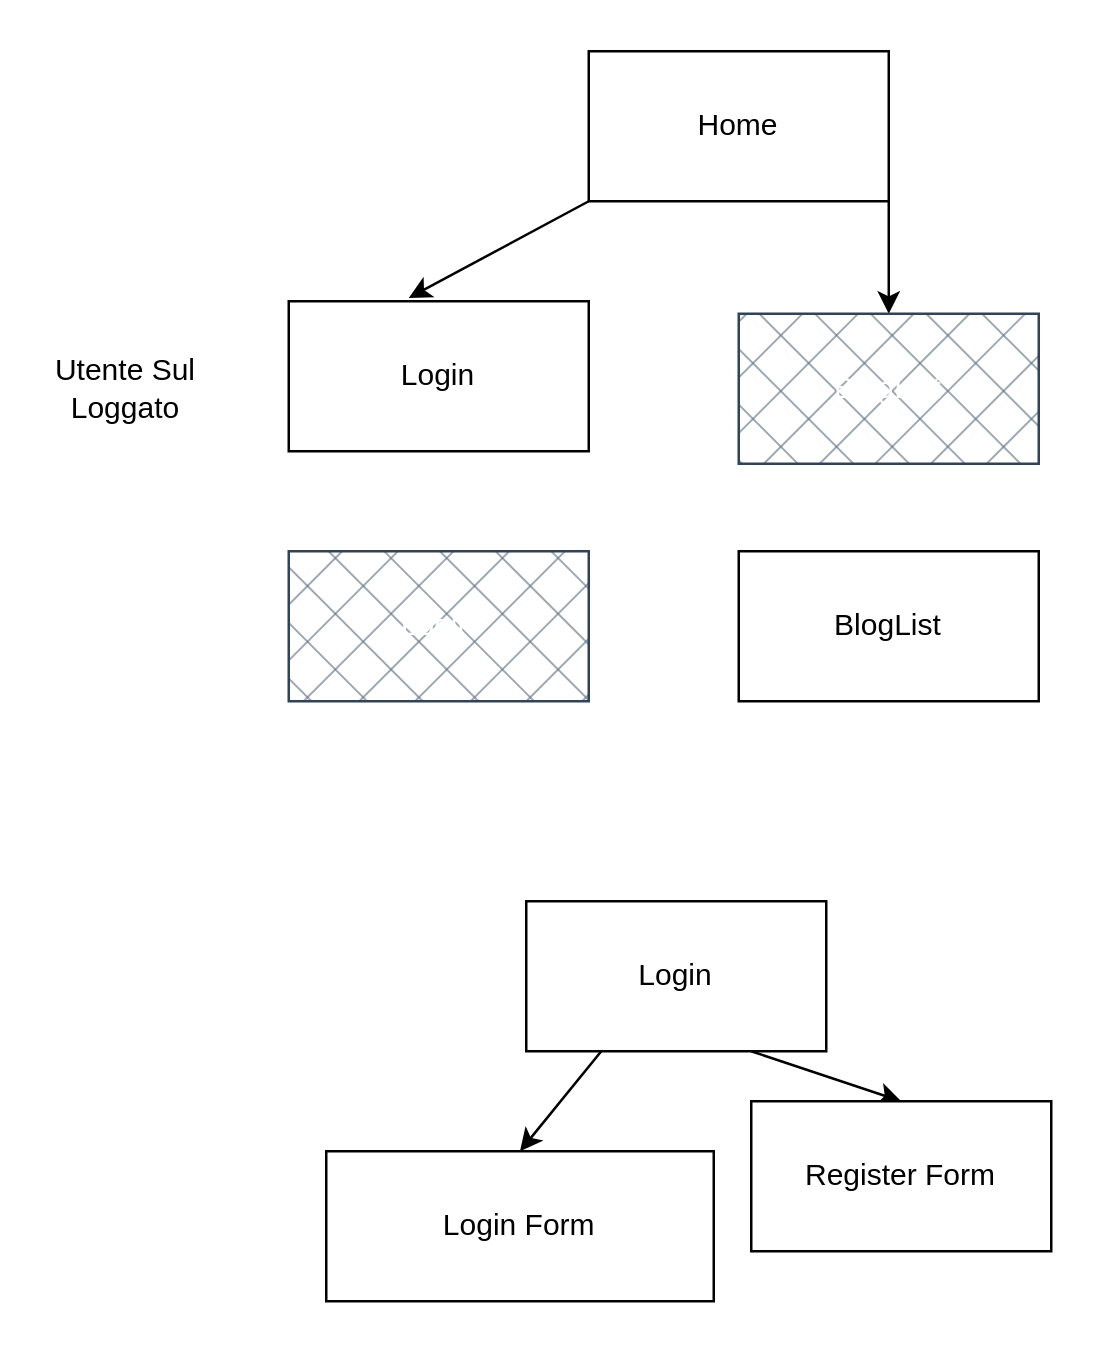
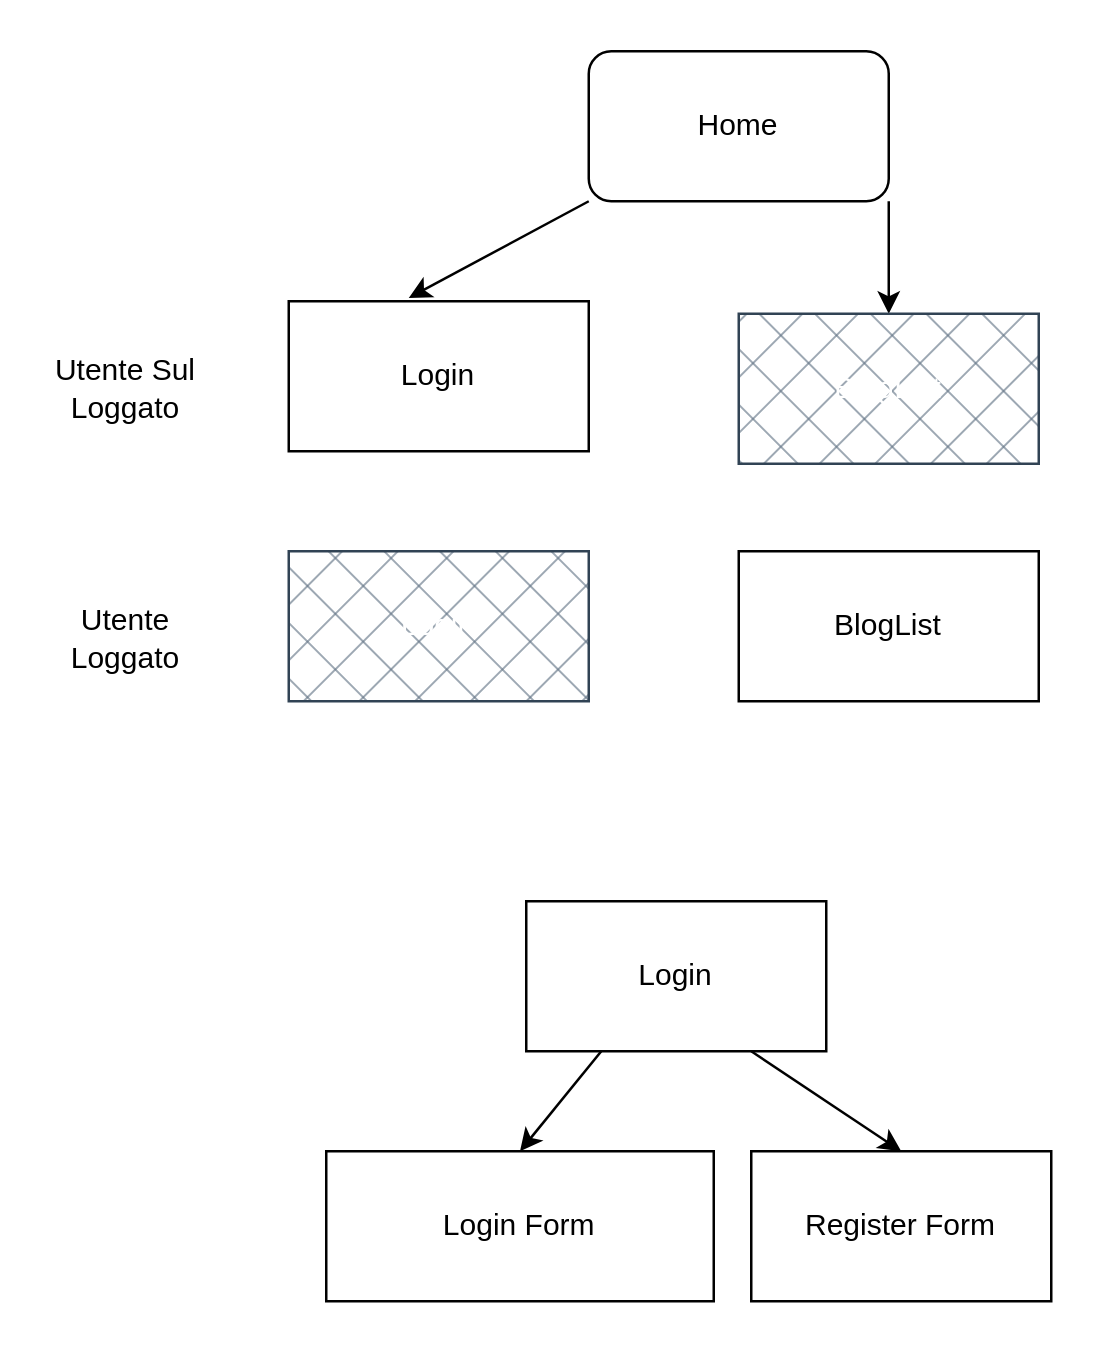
(739, 126) -> (739, 126)
none -> (126, 639)
(901, 1176) -> (901, 1226)
